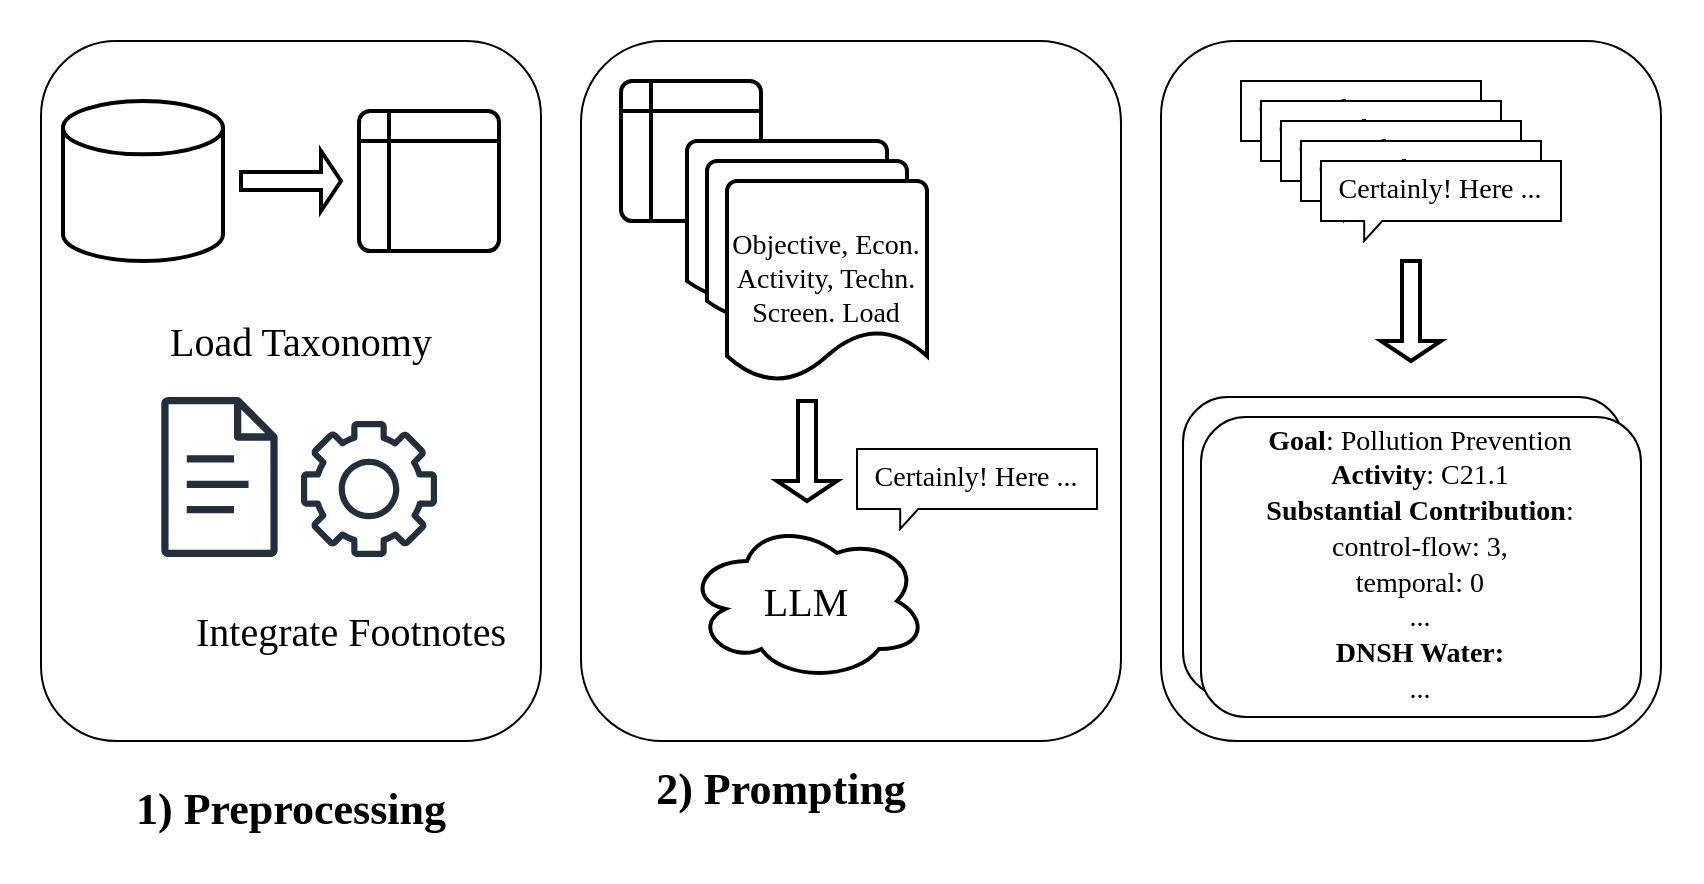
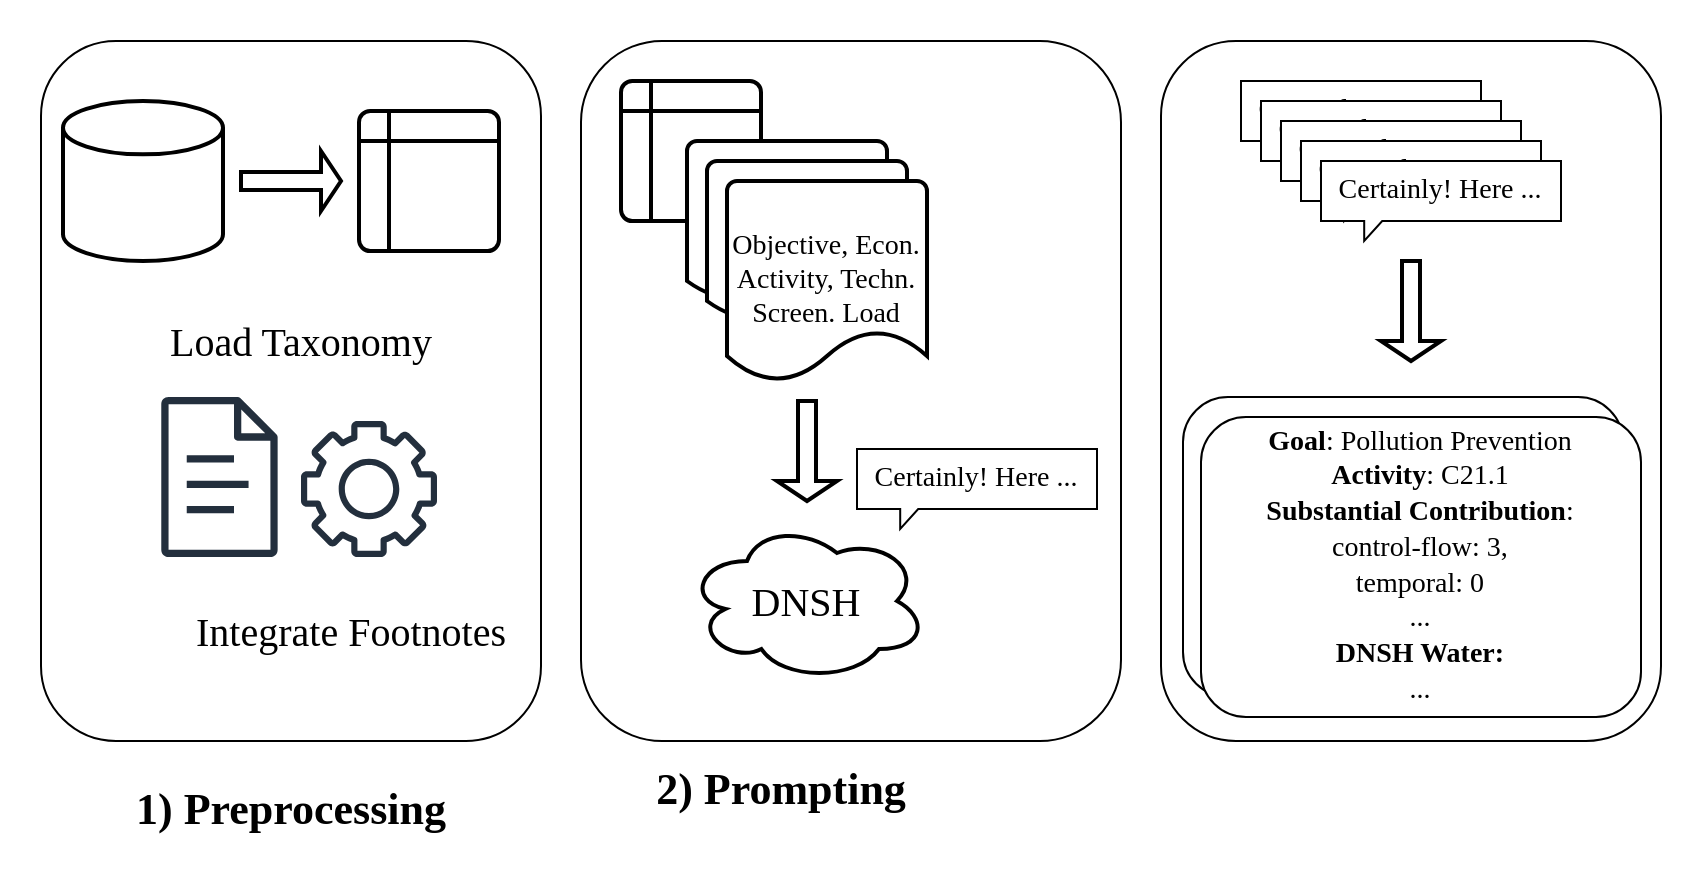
(807, 601) -> (807, 601)
